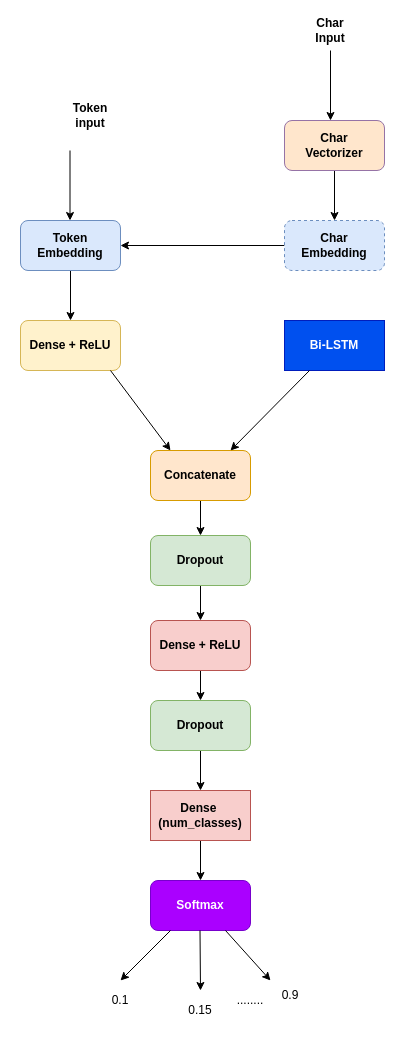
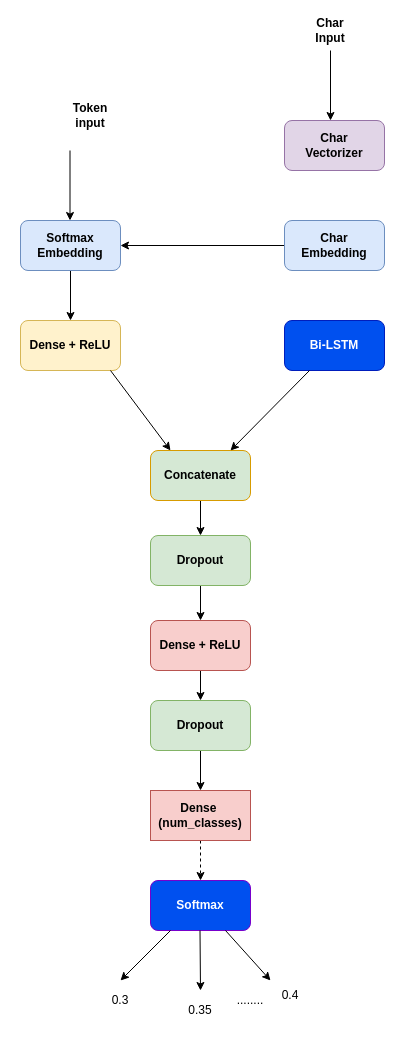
(335, 146) -> (335, 146)
(335, 192) -> none
(71, 246) -> (71, 246)
(335, 246) -> (335, 246)
(335, 346) -> (335, 346)
(201, 476) -> (201, 476)
(201, 857) -> (201, 857)
(201, 906) -> (201, 906)
(291, 996) -> (291, 996)
(121, 1001) -> (121, 1001)
(201, 1011) -> (201, 1011)
